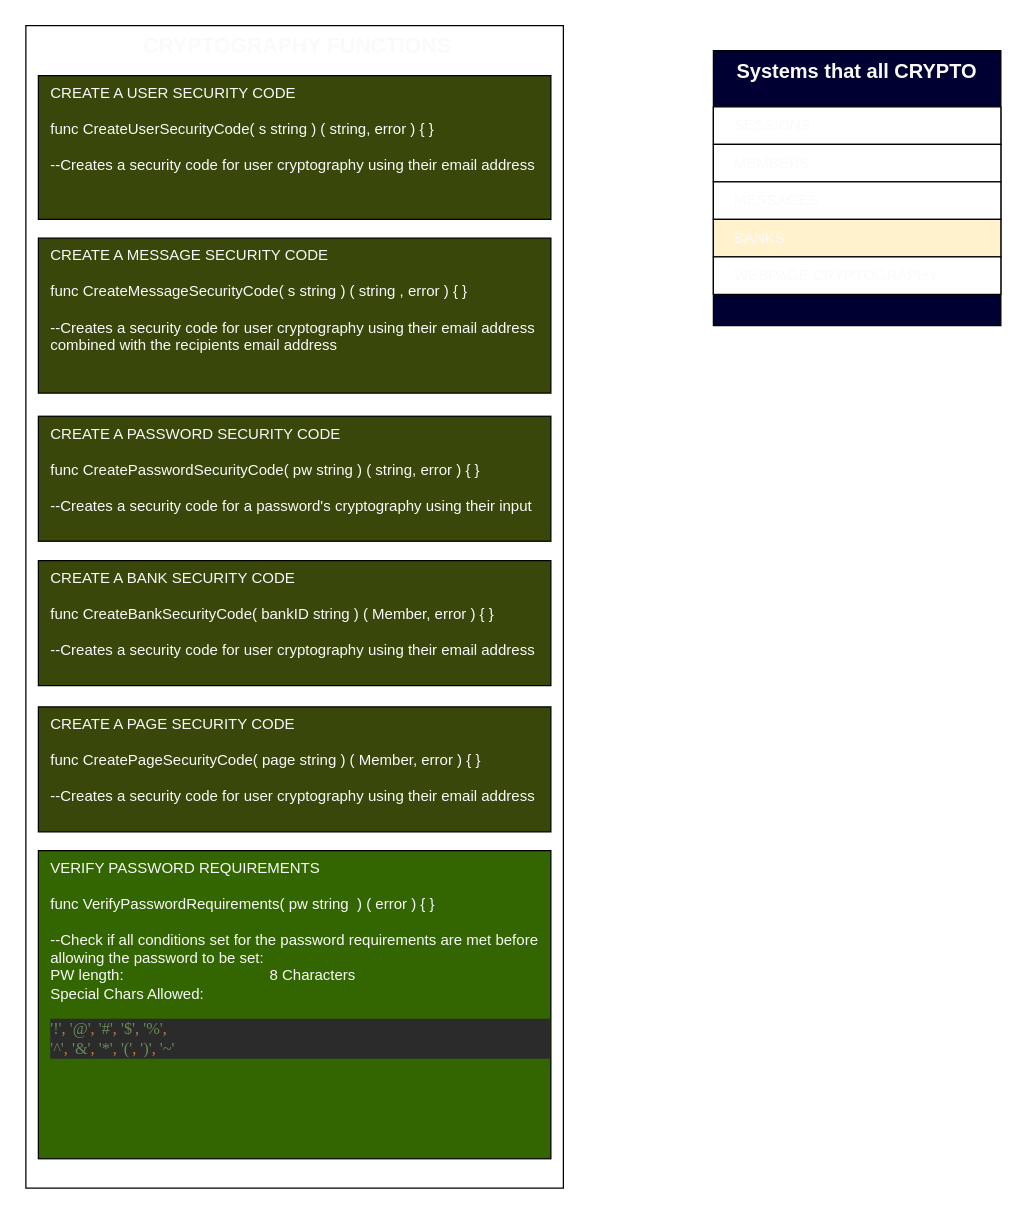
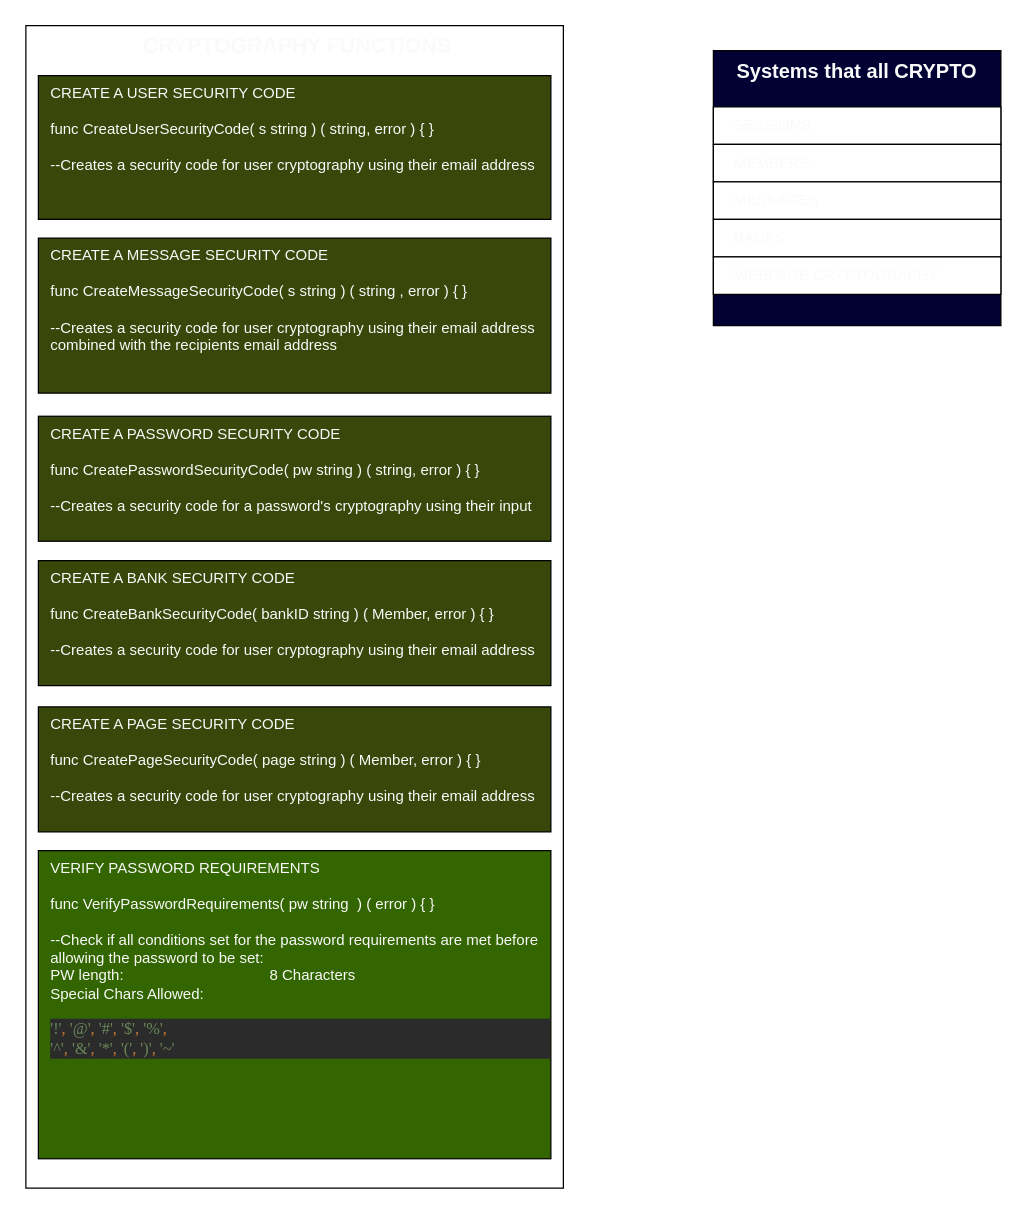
(857, 238) -> (857, 238)
